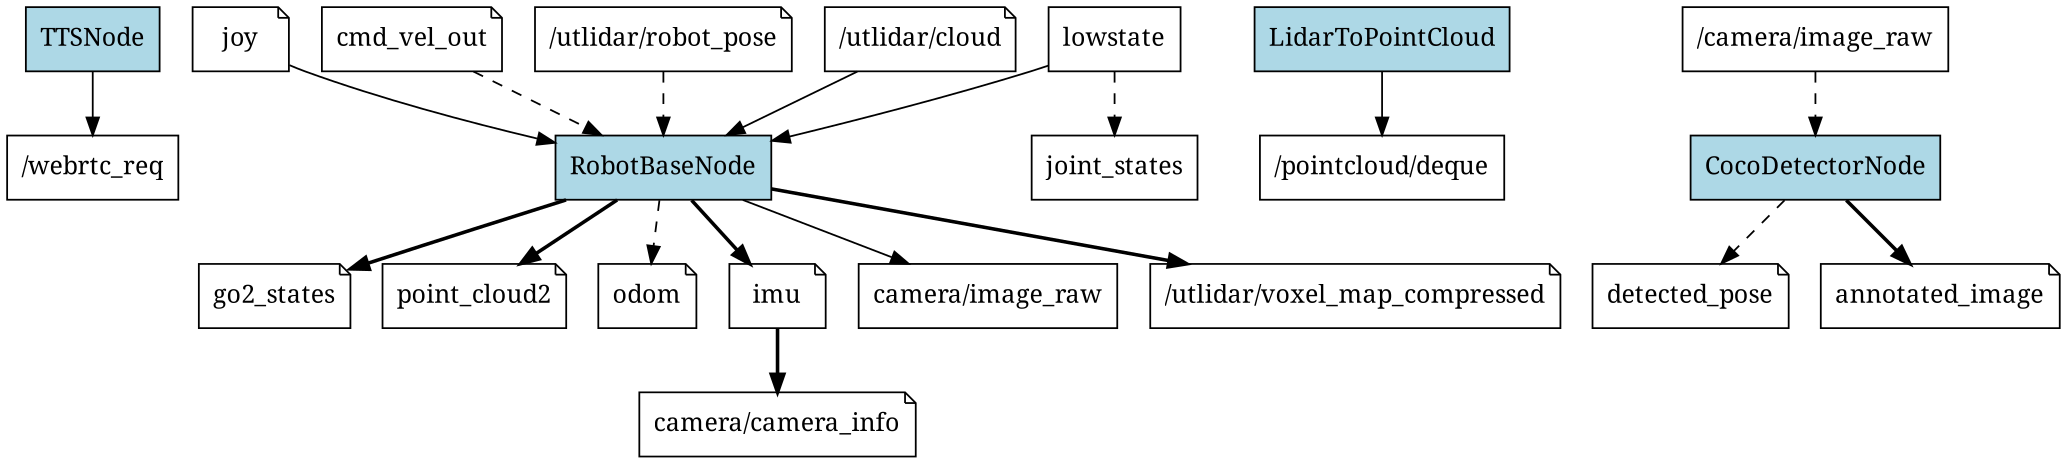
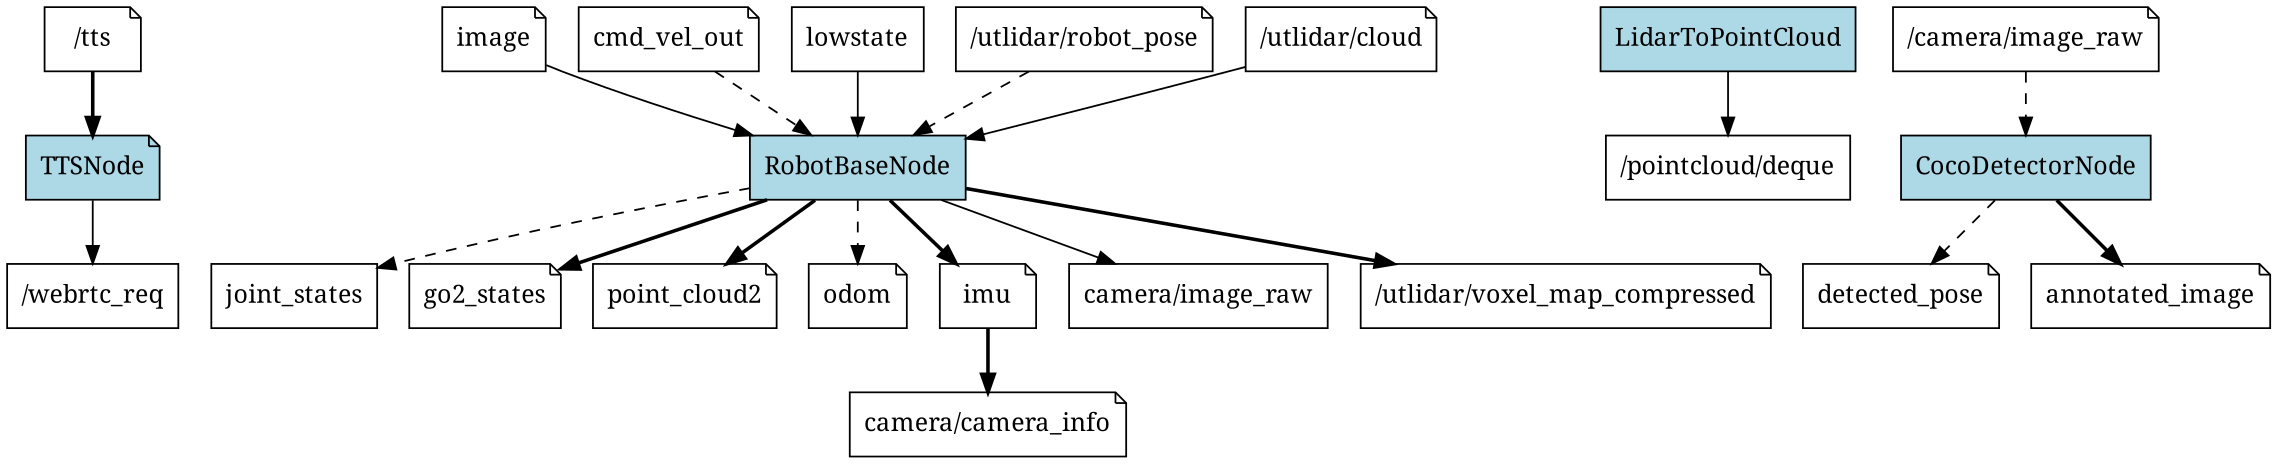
(93, 39) -> (93, 168)
none -> (93, 39)
(241, 39) -> (494, 39)
(1815, 39) -> (2026, 39)
(1115, 95) -> (572, 223)
